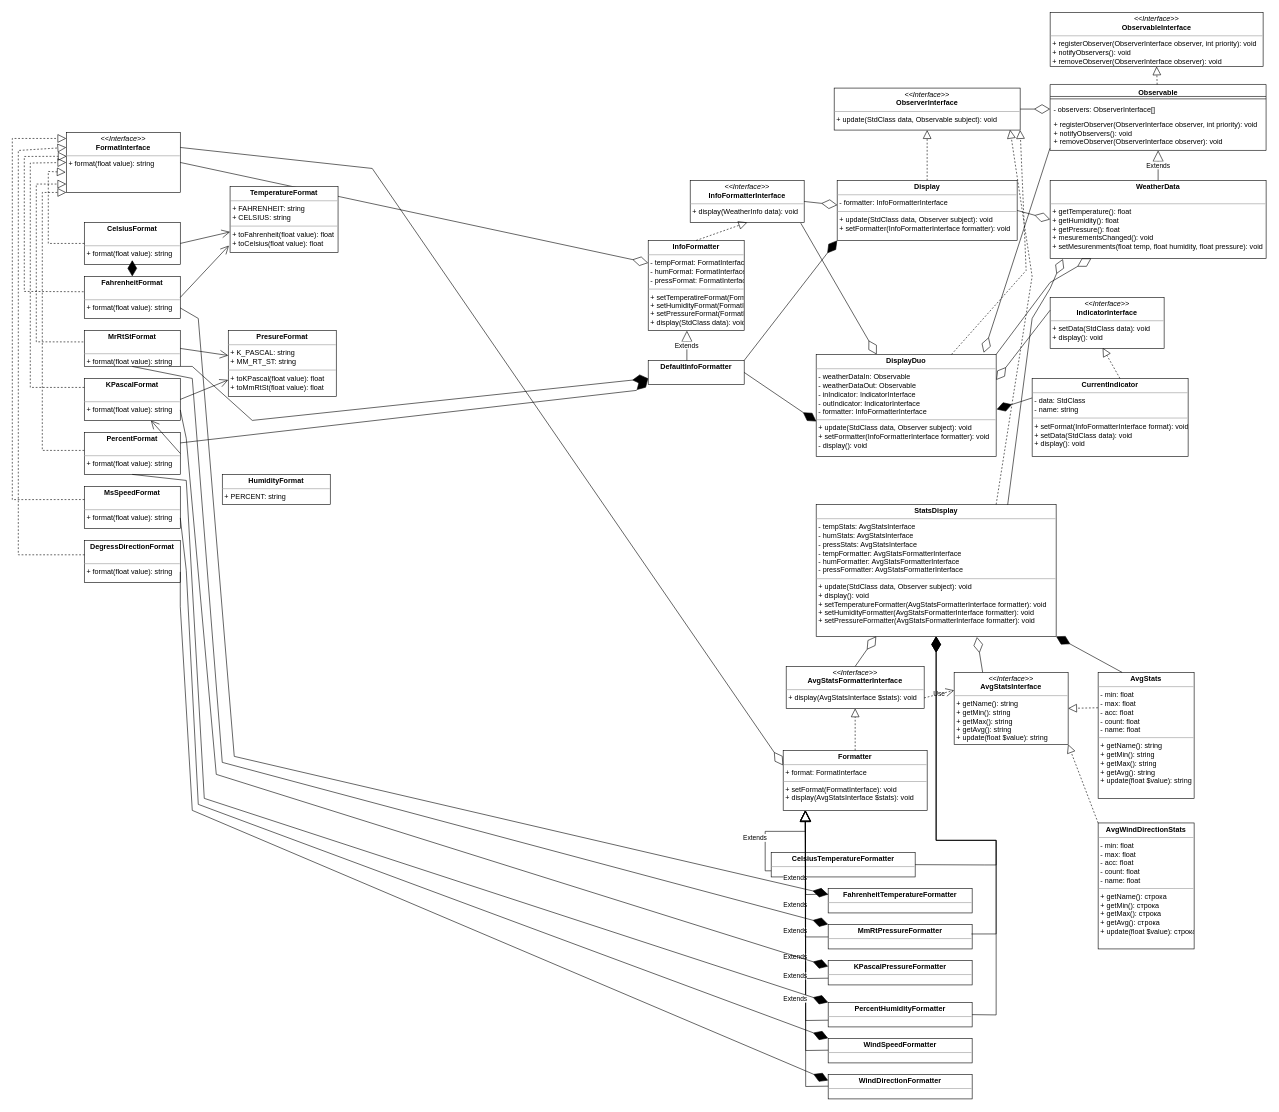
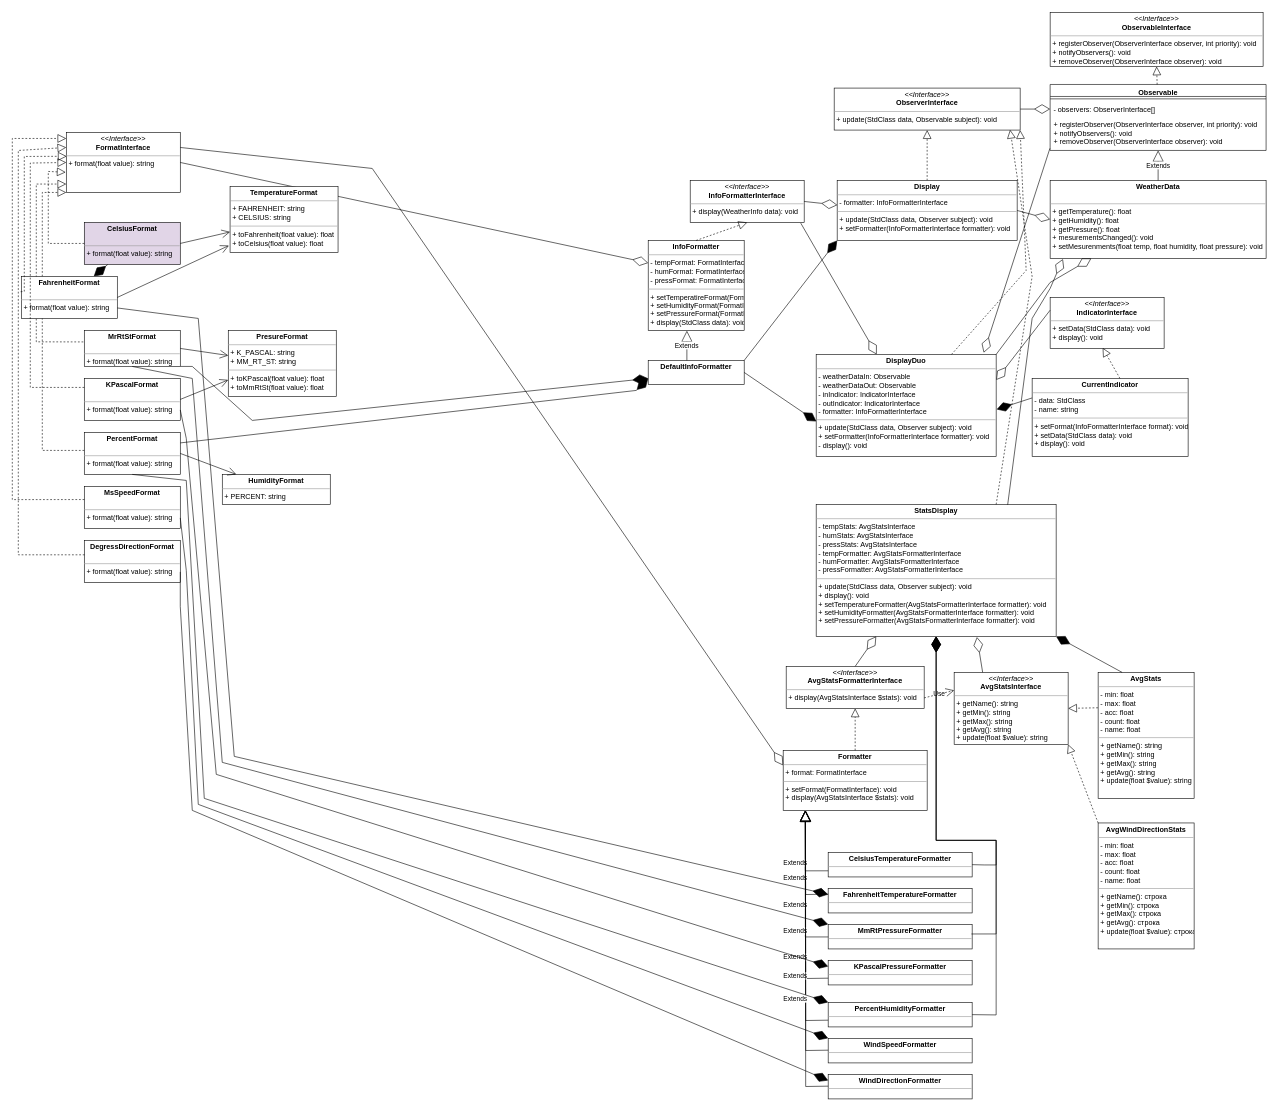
(132, 243) -> (132, 243)
(132, 297) -> (69, 297)
(166, 437) -> (208, 464)
(843, 865) -> (900, 865)
